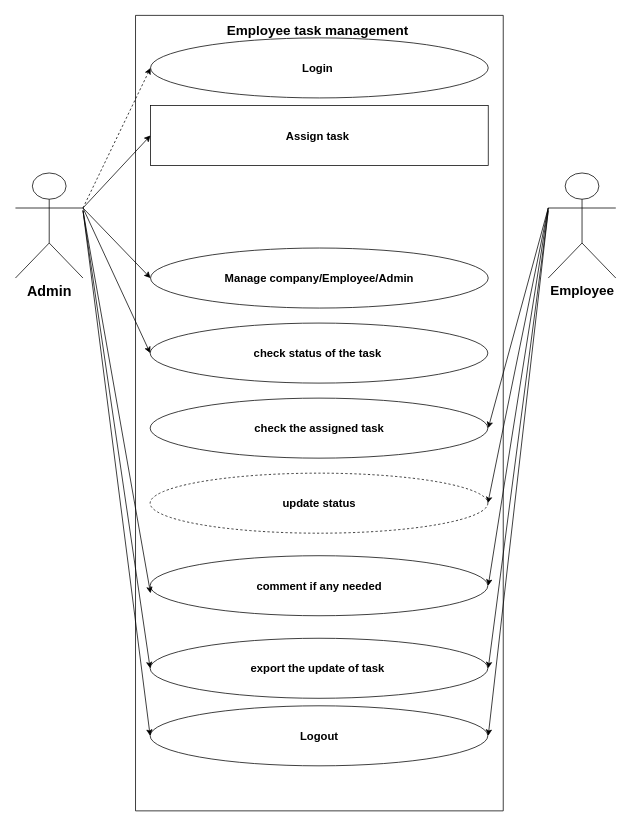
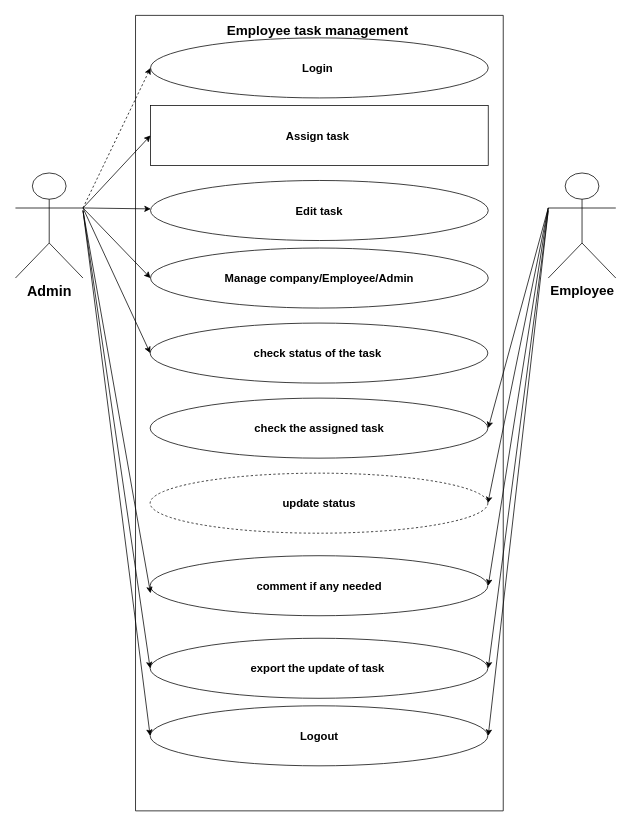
none -> (120, 208)
none -> (319, 210)
